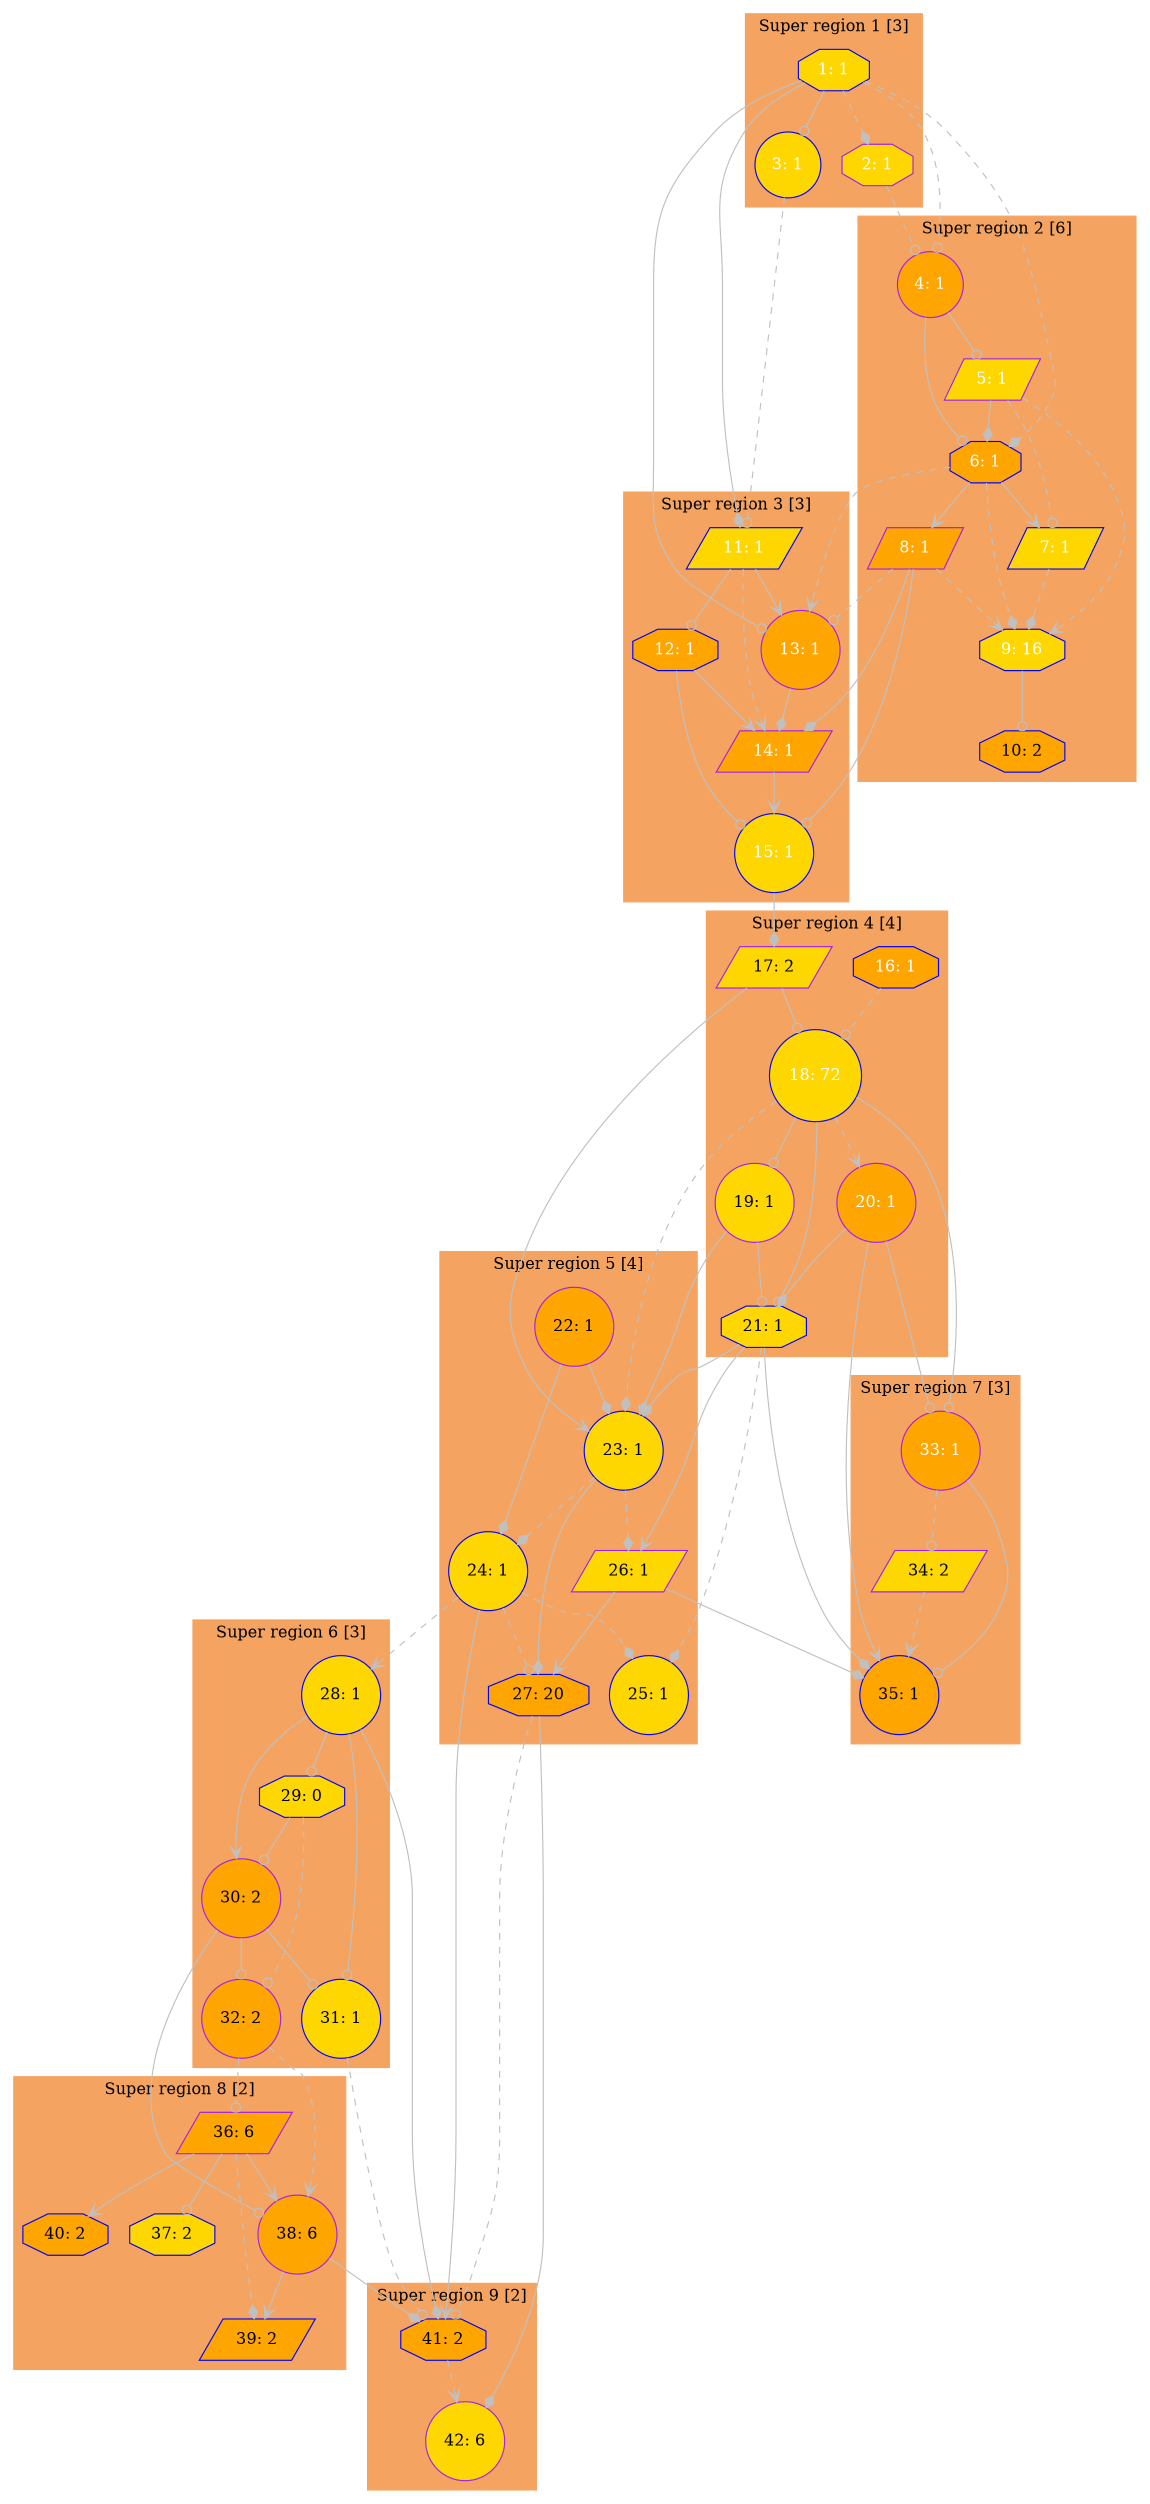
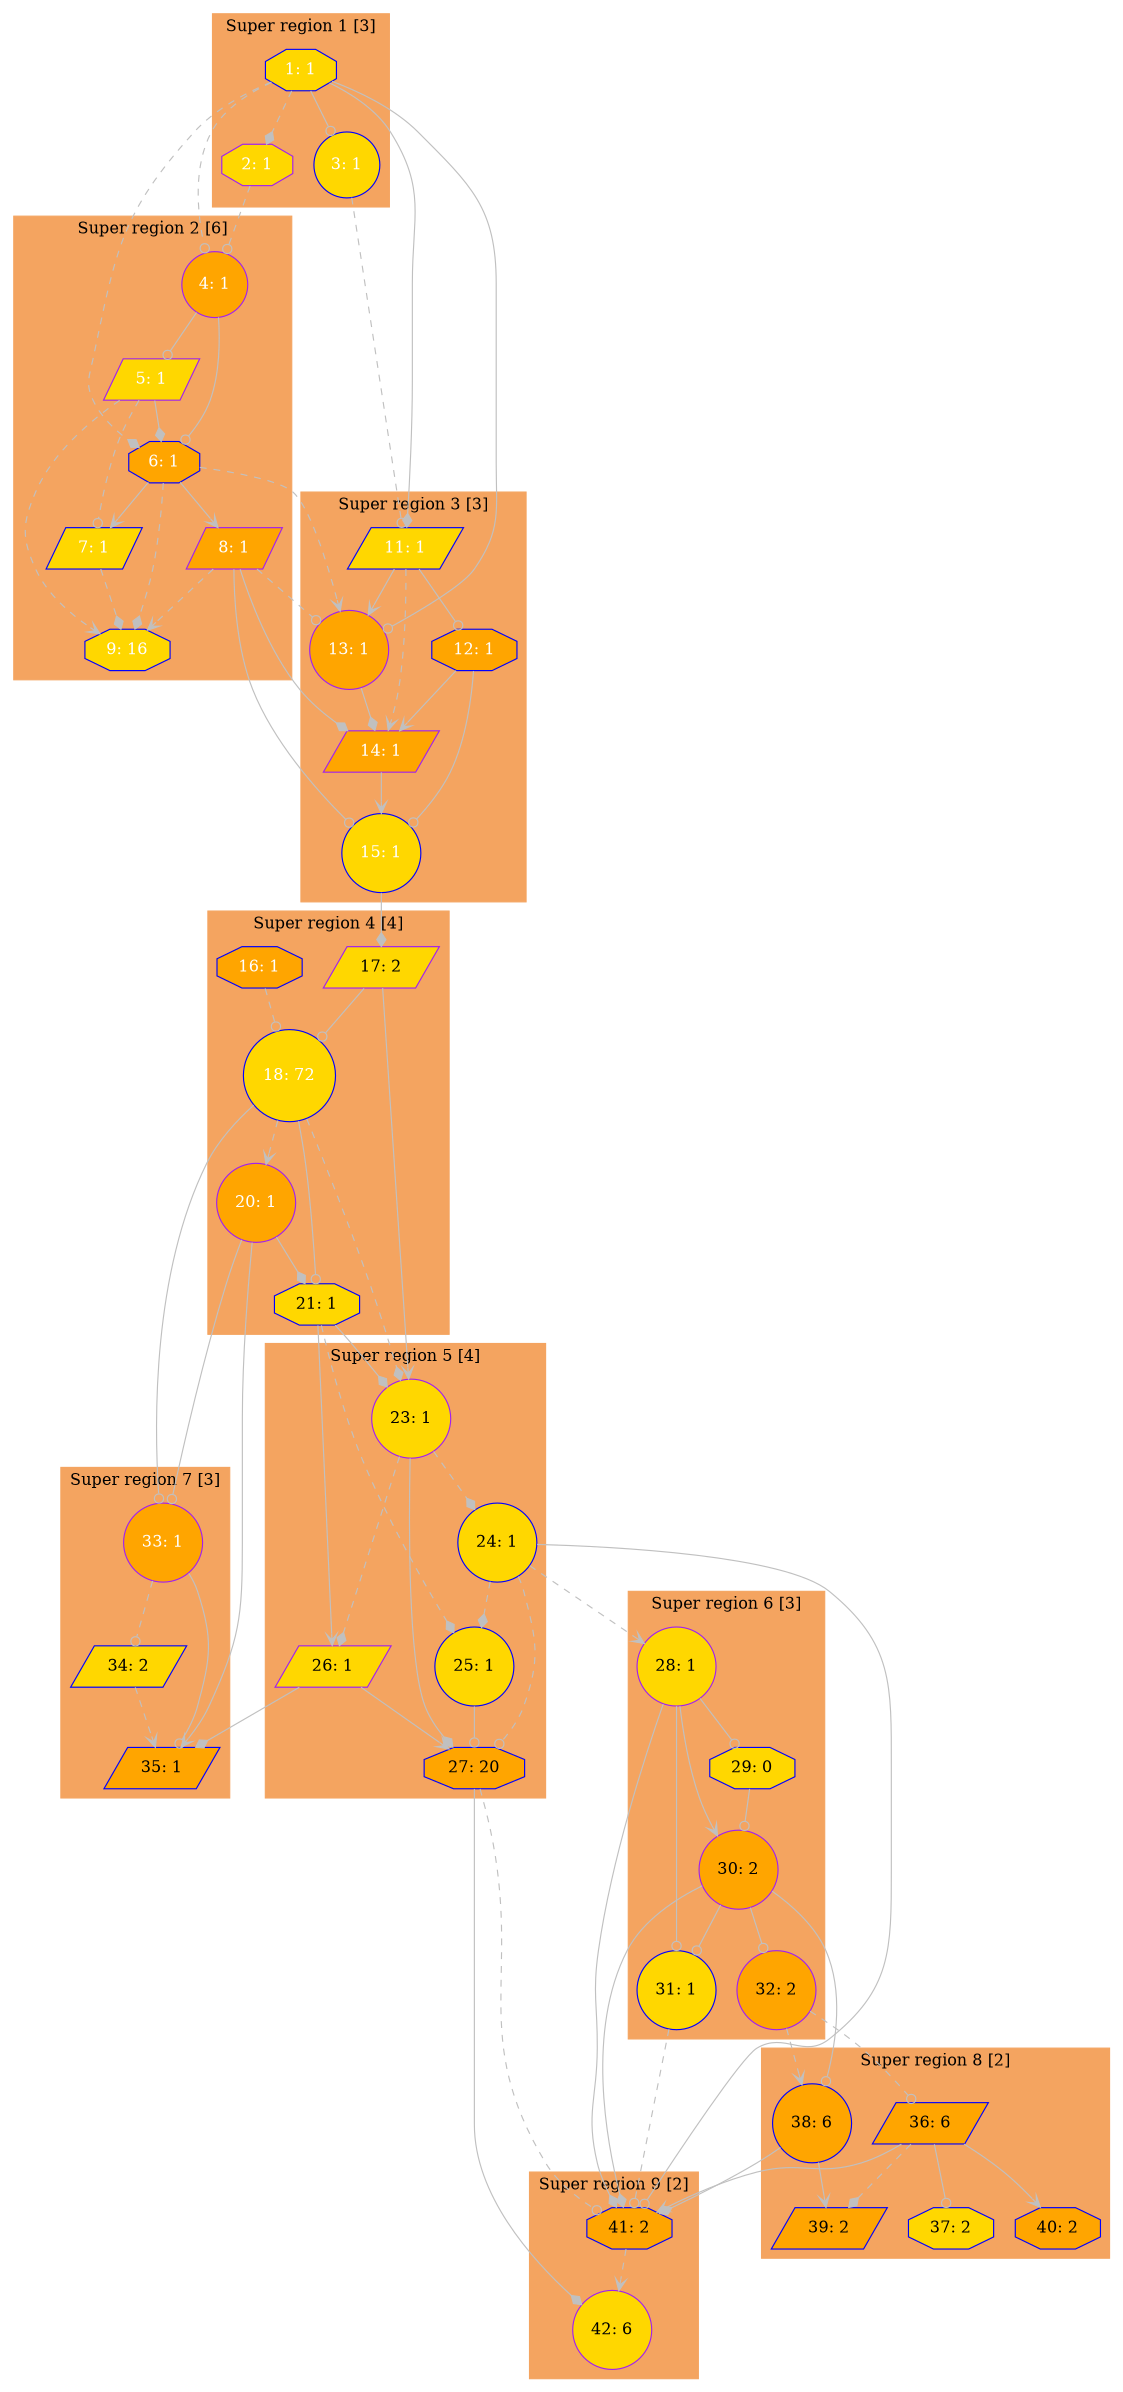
(1022, 752) -> none
(755, 1203) -> none
(574, 1327) -> none
(624, 1451) -> (411, 1419)
(787, 1512) -> none
(929, 1571) -> (129, 1666)
(341, 1695) -> (677, 1666)
(899, 1695) -> (162, 1768)
none -> (474, 1722)
(299, 1901) -> none
(456, 1958) -> (891, 1798)
none -> (606, 2021)
(234, 2133) -> (930, 2123)
(258, 2172) -> (783, 2168)
(297, 2235) -> (812, 2123)
